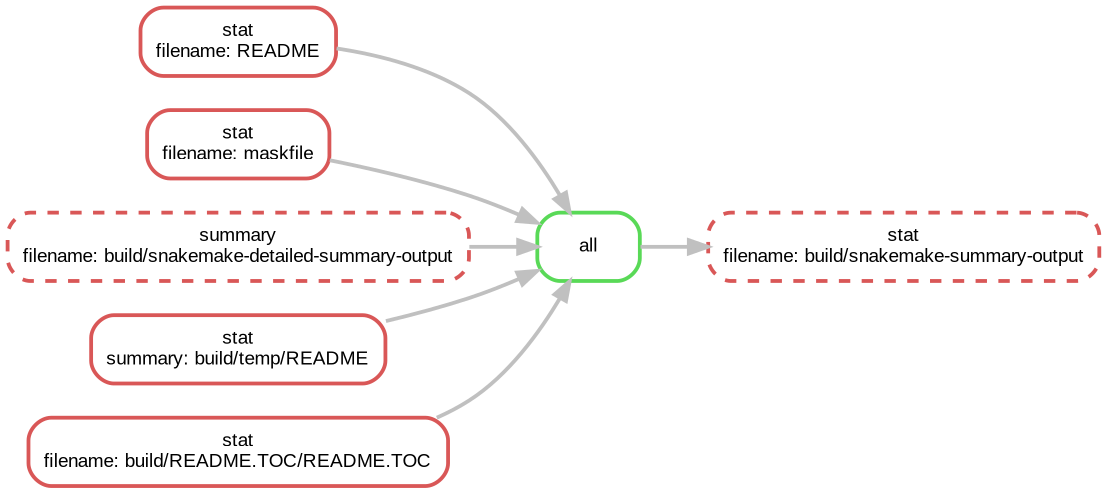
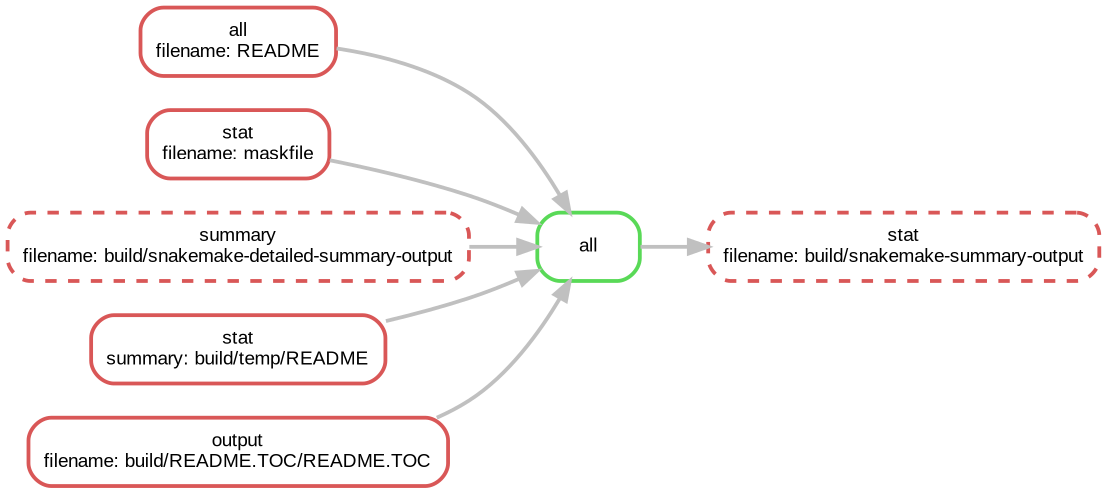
(238, 42) -> (238, 42)
(238, 452) -> (238, 452)
